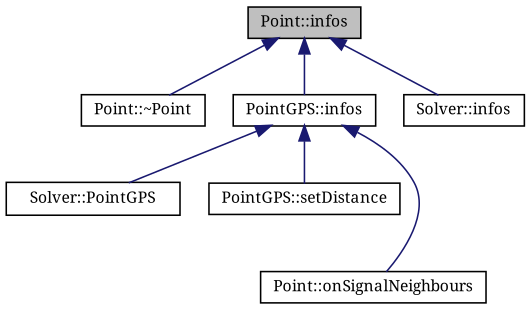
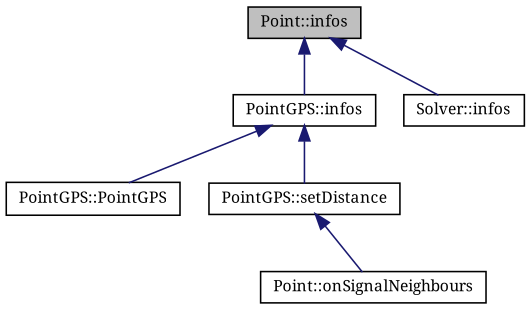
(143, 110) -> none
(418, 193) -> (344, 249)
(93, 199) -> (93, 199)
